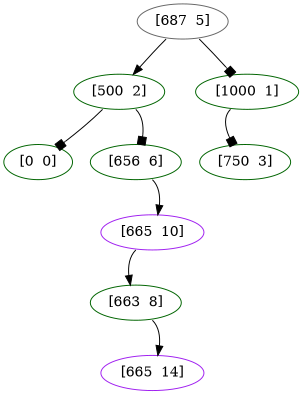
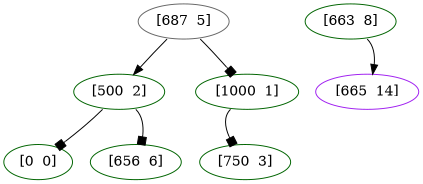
(152, 232) -> none
